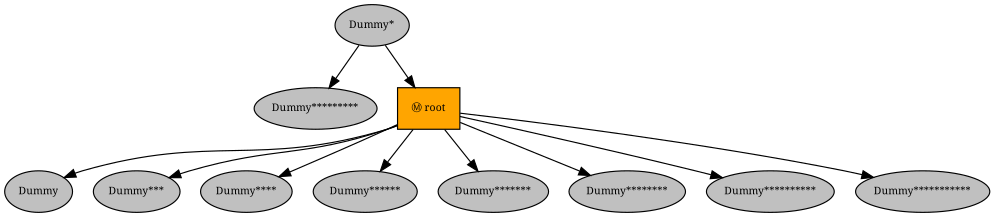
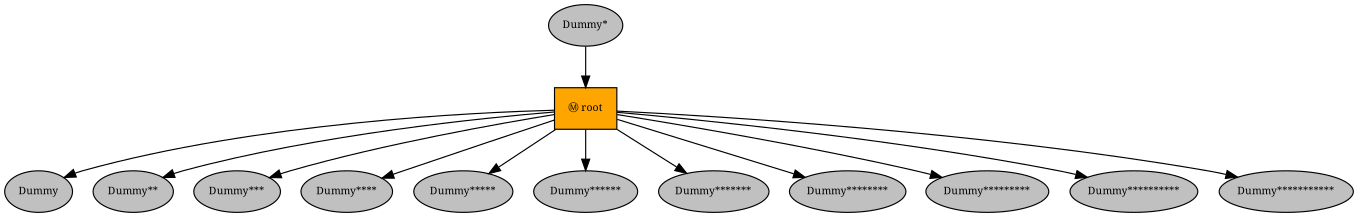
(347, 62) -> (774, 142)
none -> (133, 192)
none -> (463, 192)
